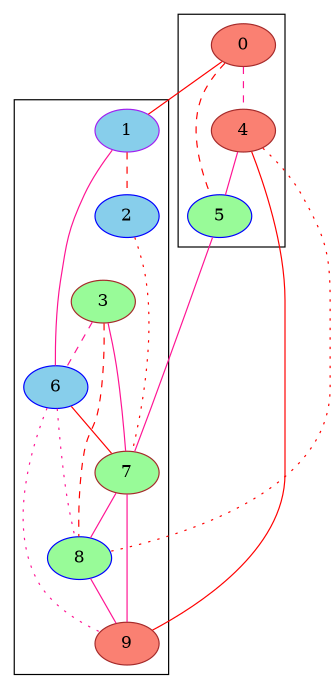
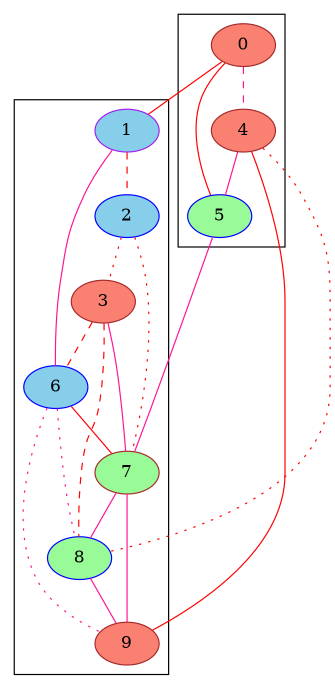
(196, 126) -> (196, 126)
none -> (115, 259)
(103, 302) -> (103, 302)
(80, 344) -> (80, 344)
